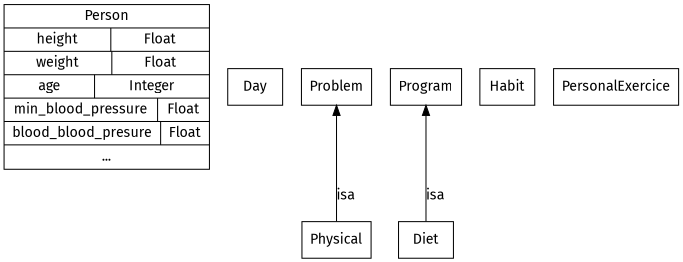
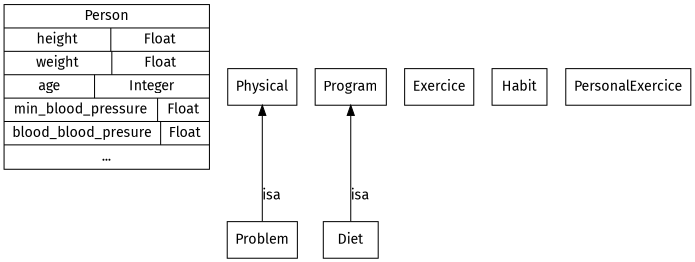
(255, 87) -> none
none -> (439, 87)
(337, 169) -> (262, 169)
